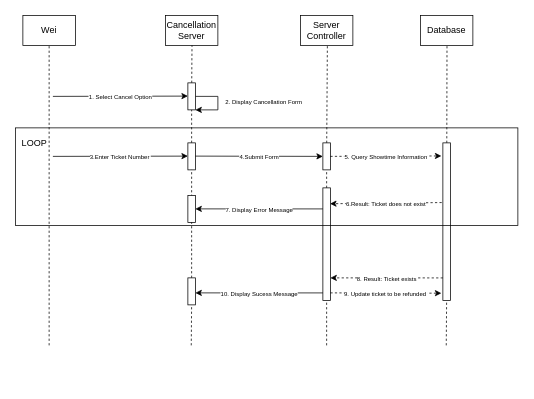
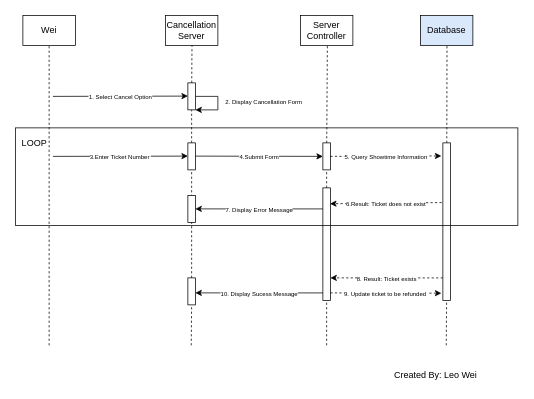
(447, 30) -> (447, 30)
none -> (435, 375)
